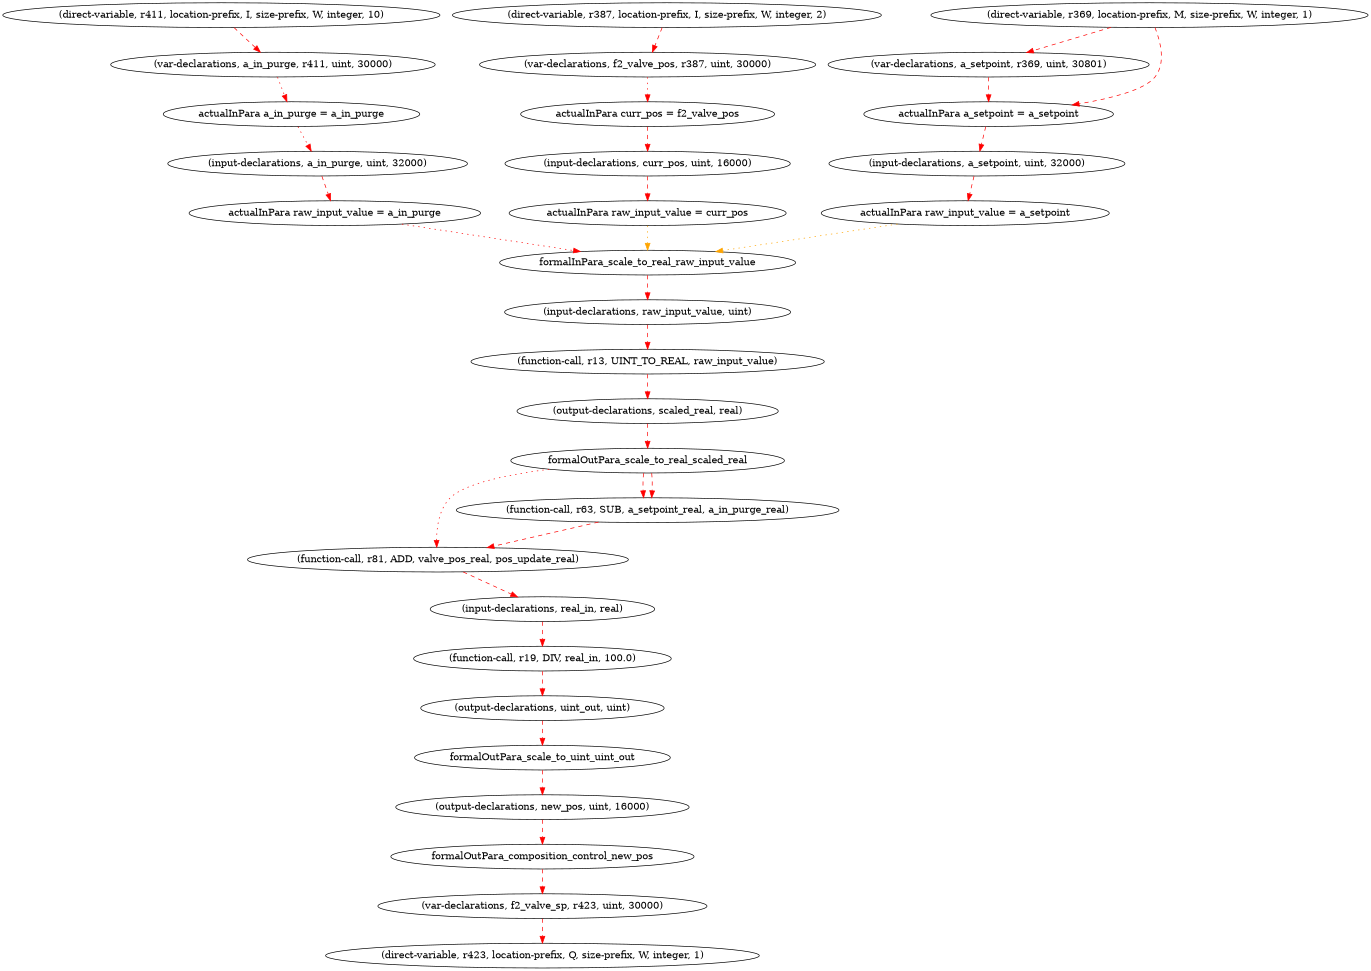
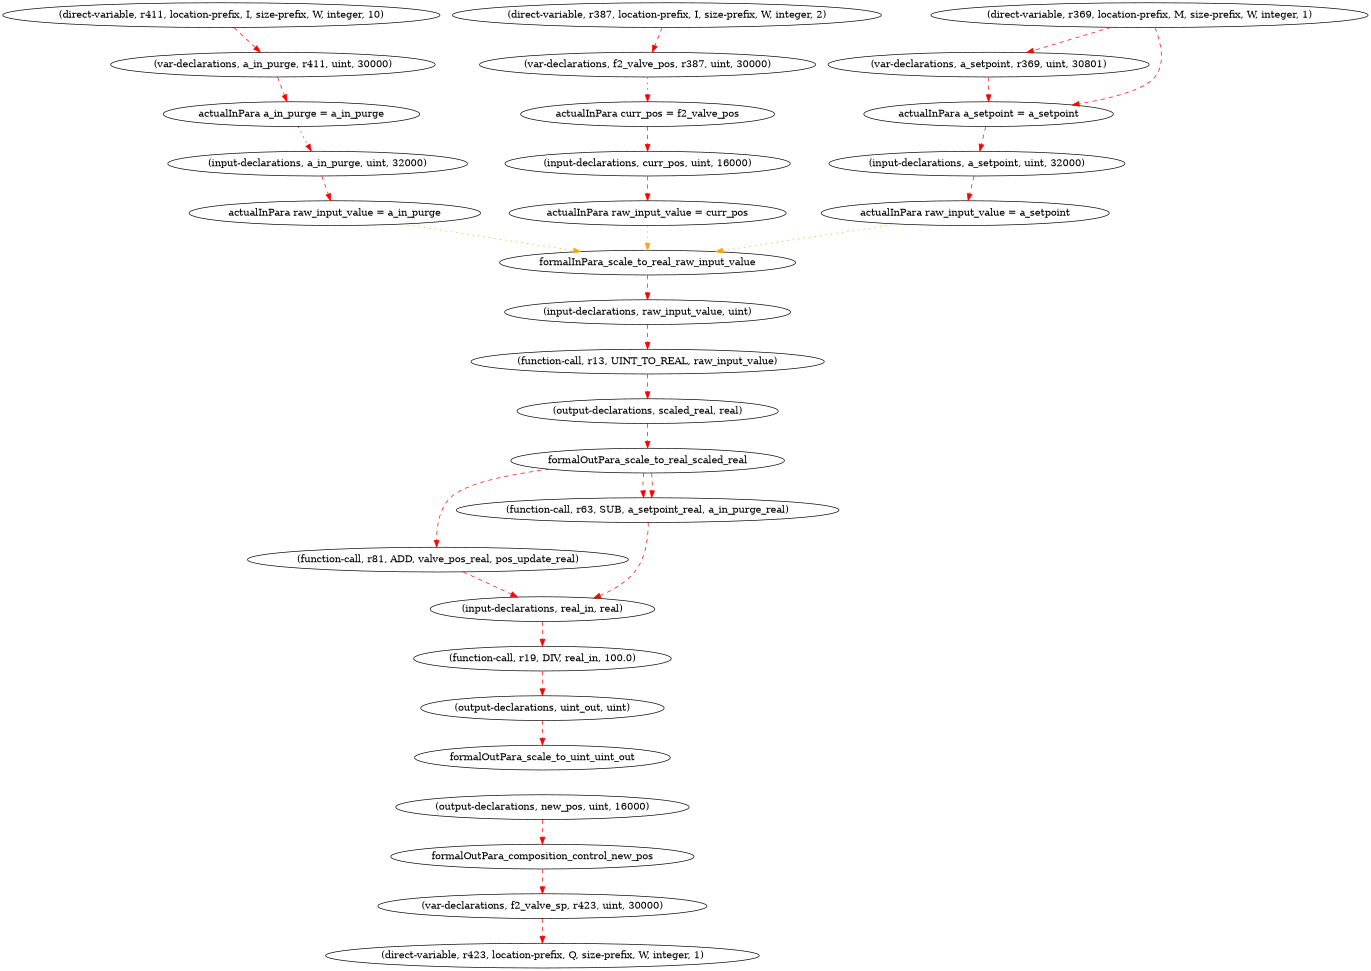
(281, 86) -> (281, 86)
(488, 237) -> (488, 237)
(476, 484) -> (476, 484)
(546, 534) -> (638, 568)
(542, 779) -> none
